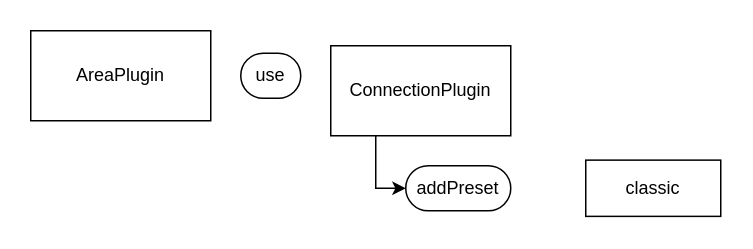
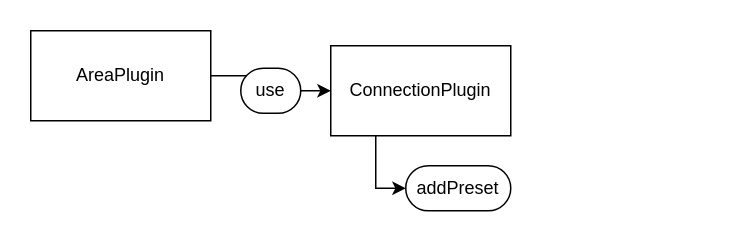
(271, 76) -> (271, 91)
none -> (271, 78)
(653, 188) -> none
